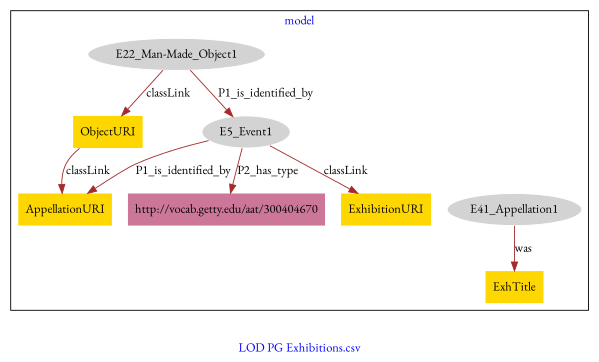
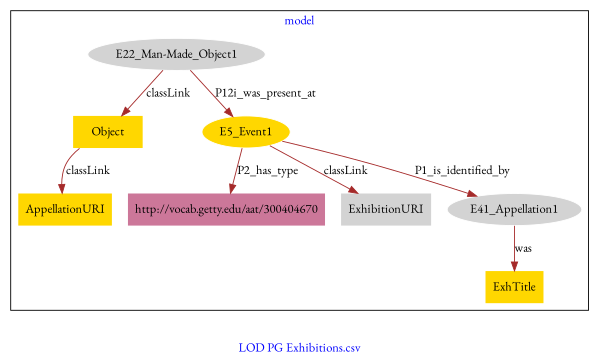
(266, 93) -> (266, 93)
(108, 132) -> (108, 132)
(246, 132) -> (246, 132)
(149, 158) -> (376, 165)
(386, 210) -> (386, 210)
